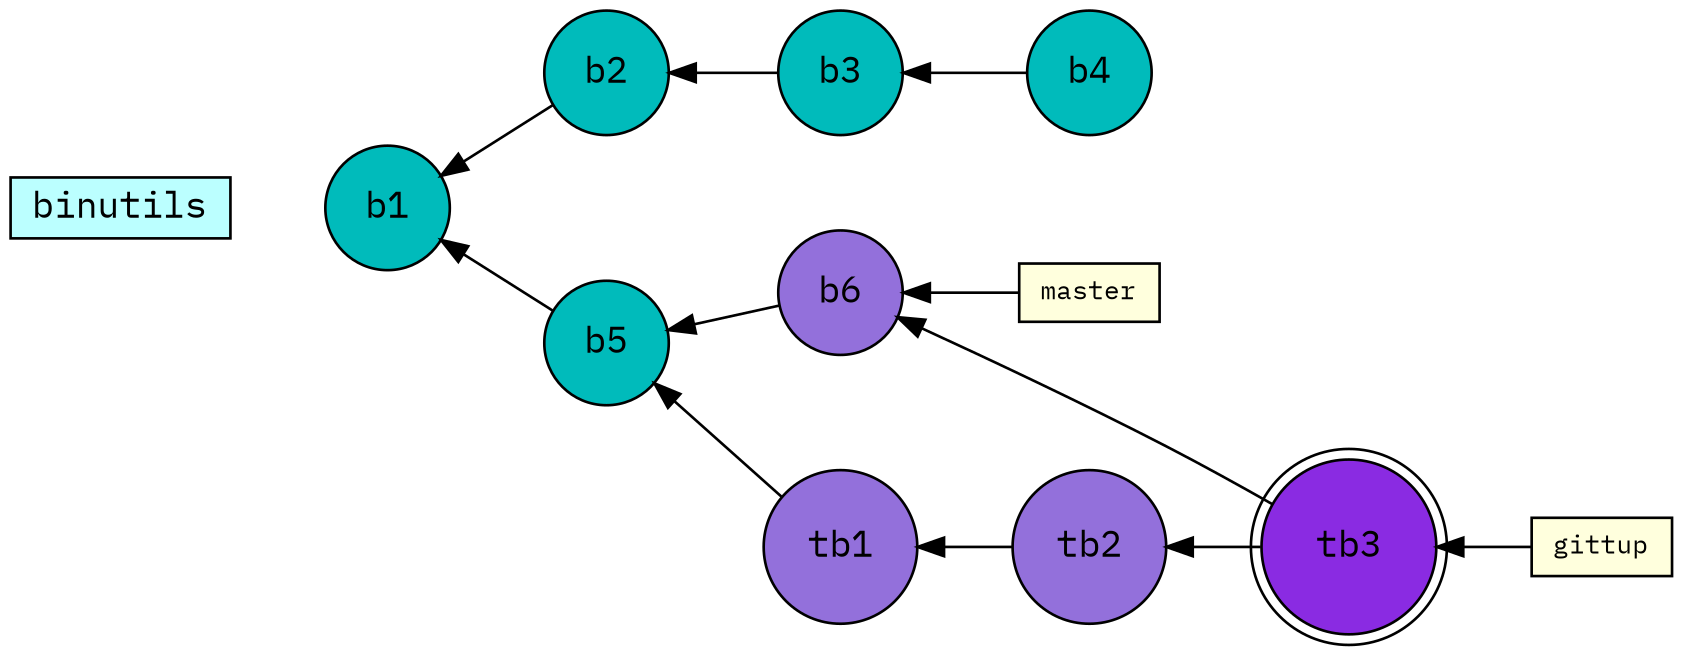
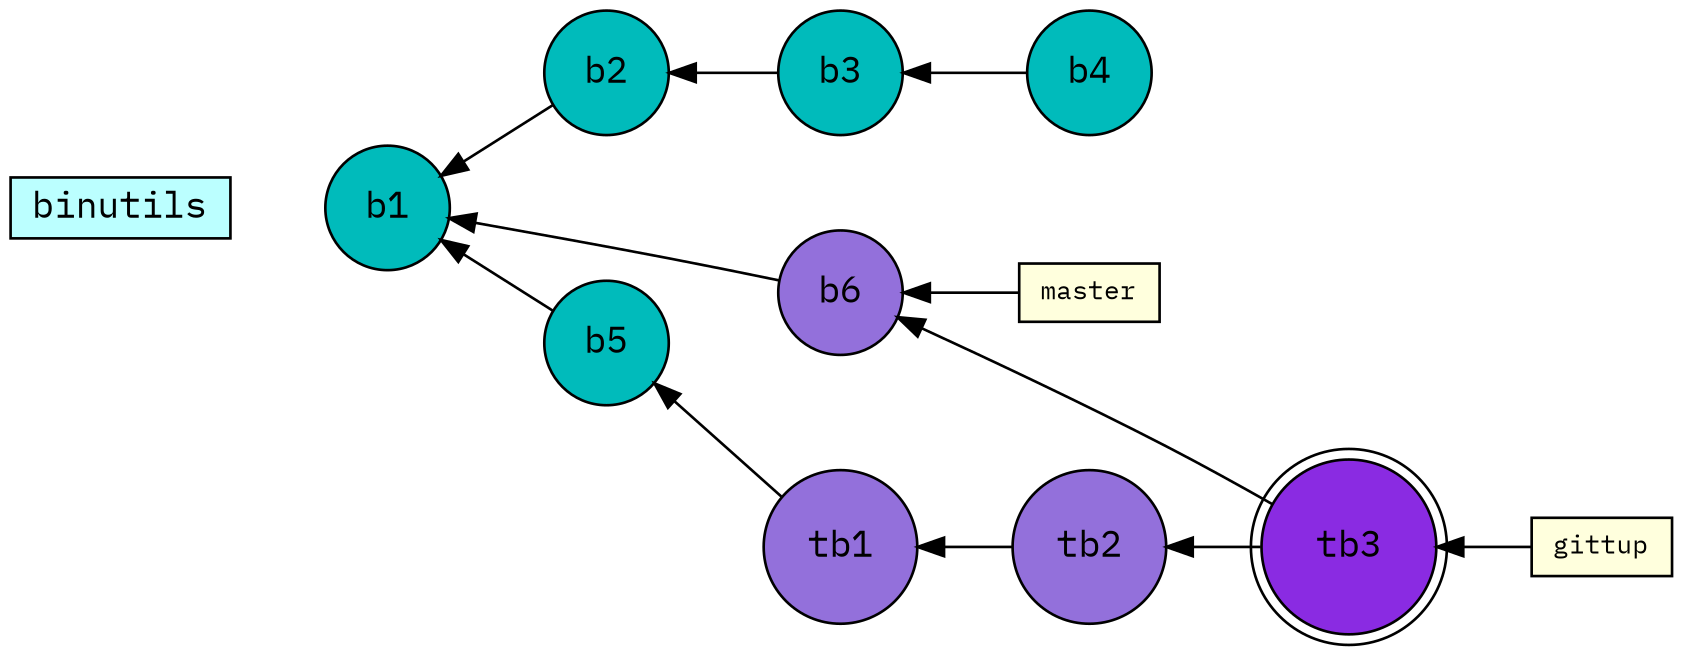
(737, 315) -> (628, 251)
